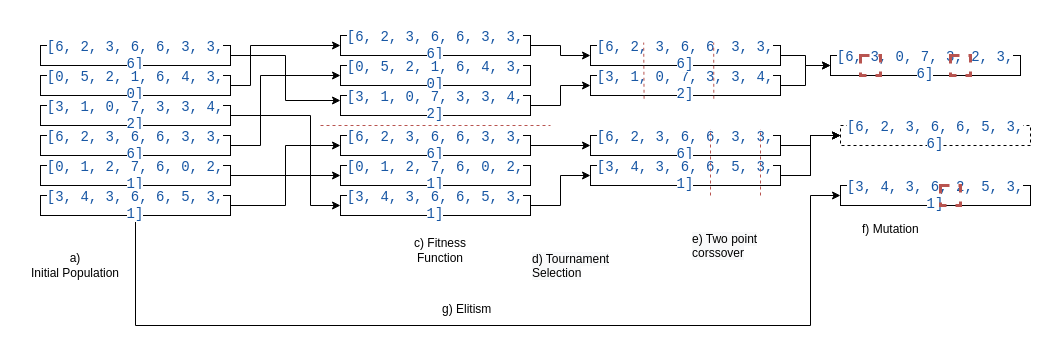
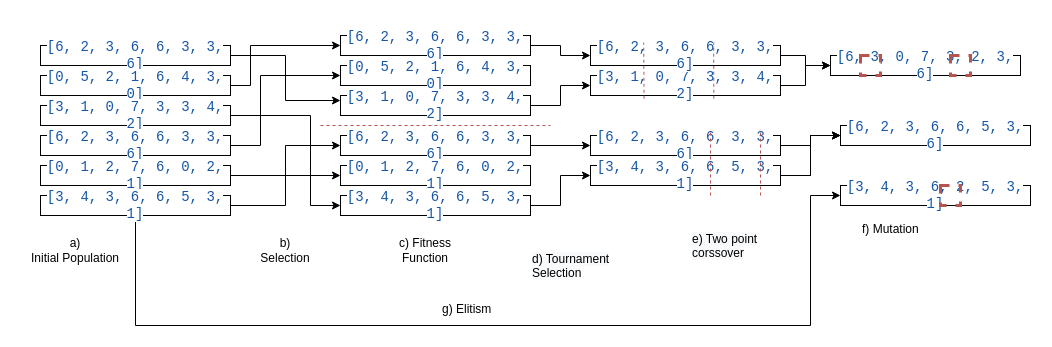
(936, 136) -> (936, 136)
none -> (286, 251)
(441, 251) -> (426, 251)
(76, 266) -> (76, 251)
